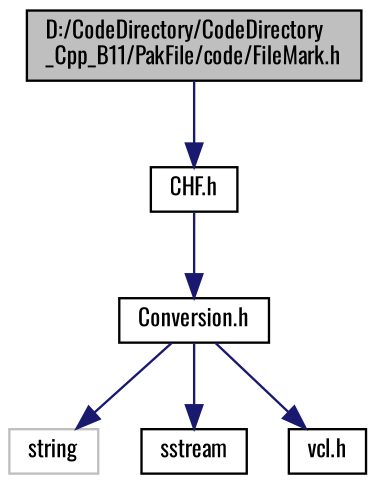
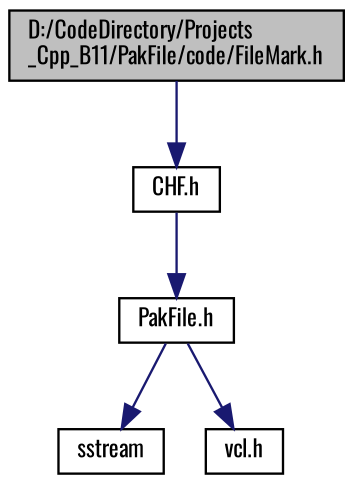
(194, 46) -> (177, 46)
(194, 320) -> (177, 320)
(54, 451) -> none
